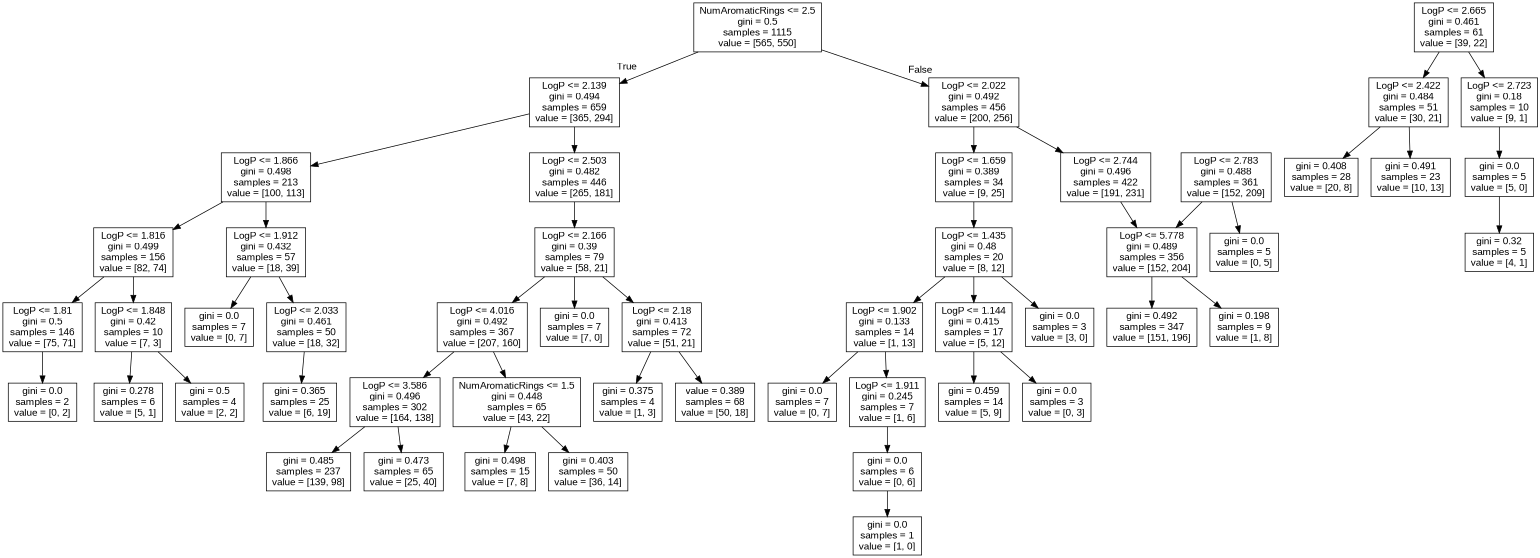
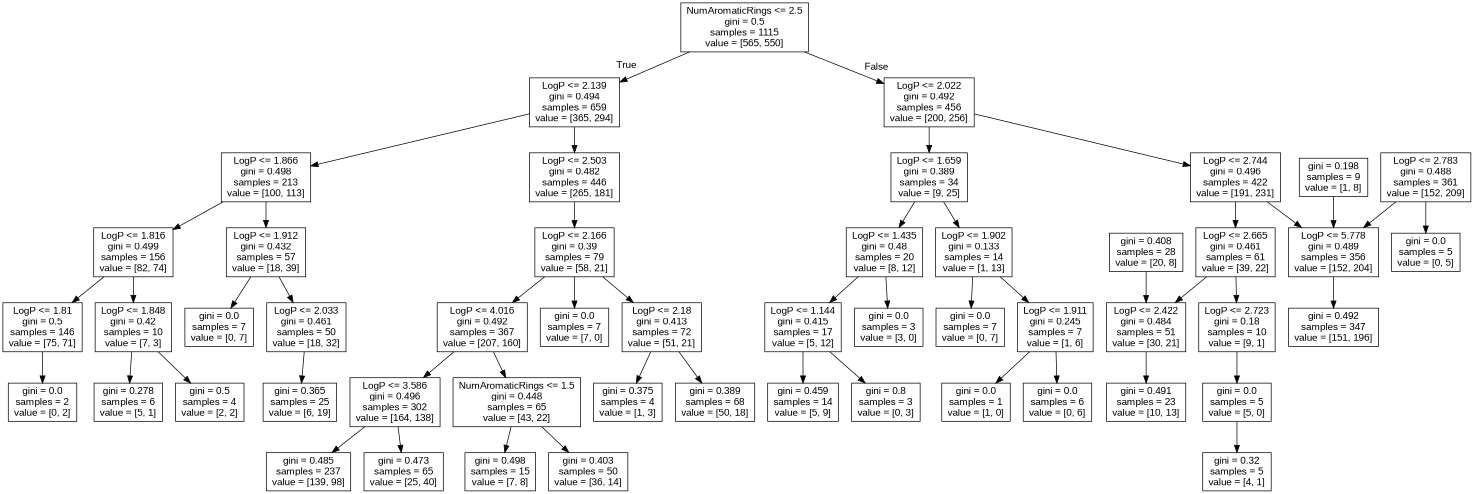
(1365, 140) -> (1146, 283)
none -> (1236, 211)
(932, 287) -> (950, 212)
(1199, 290) -> (1334, 209)
(715, 402) -> (715, 402)
(1057, 402) -> (886, 402)
(887, 500) -> (1015, 365)
